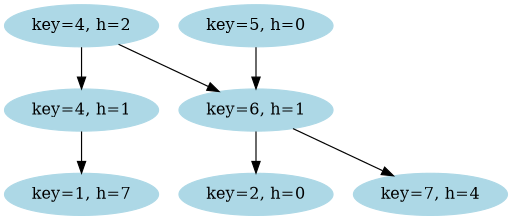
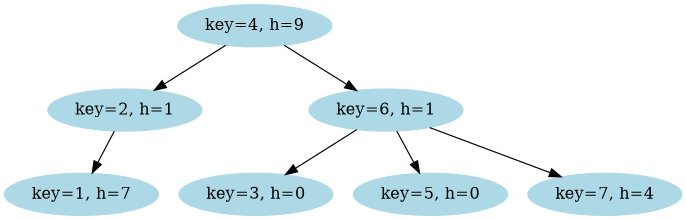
(82, 26) -> (255, 26)
(256, 62) -> (405, 147)
(82, 110) -> (125, 110)
(256, 194) -> (256, 194)
